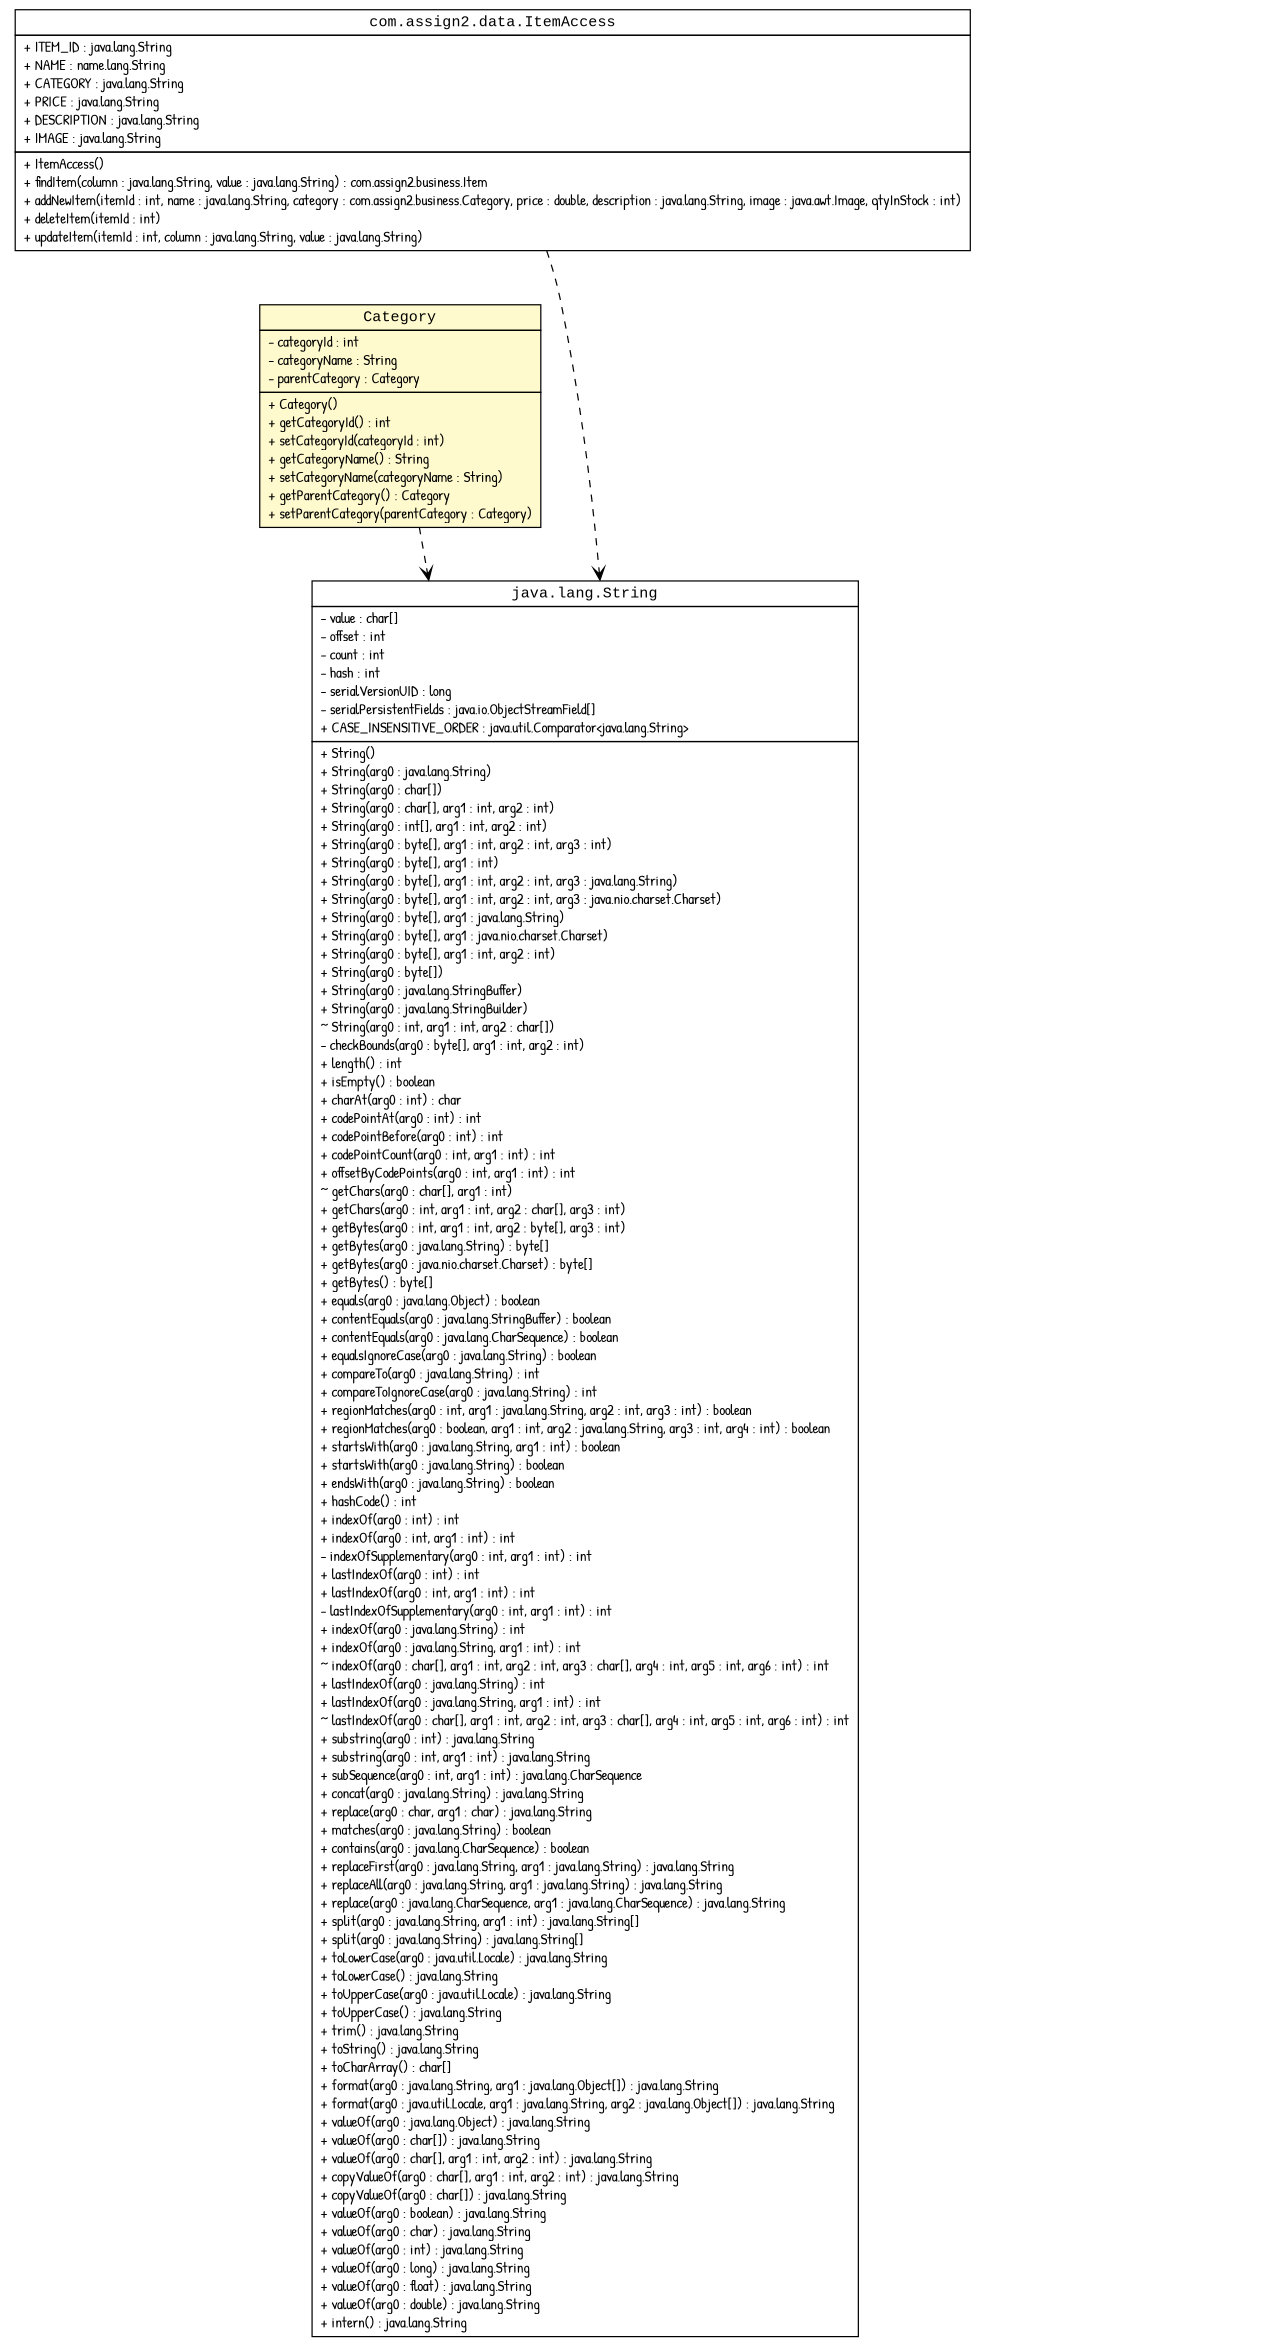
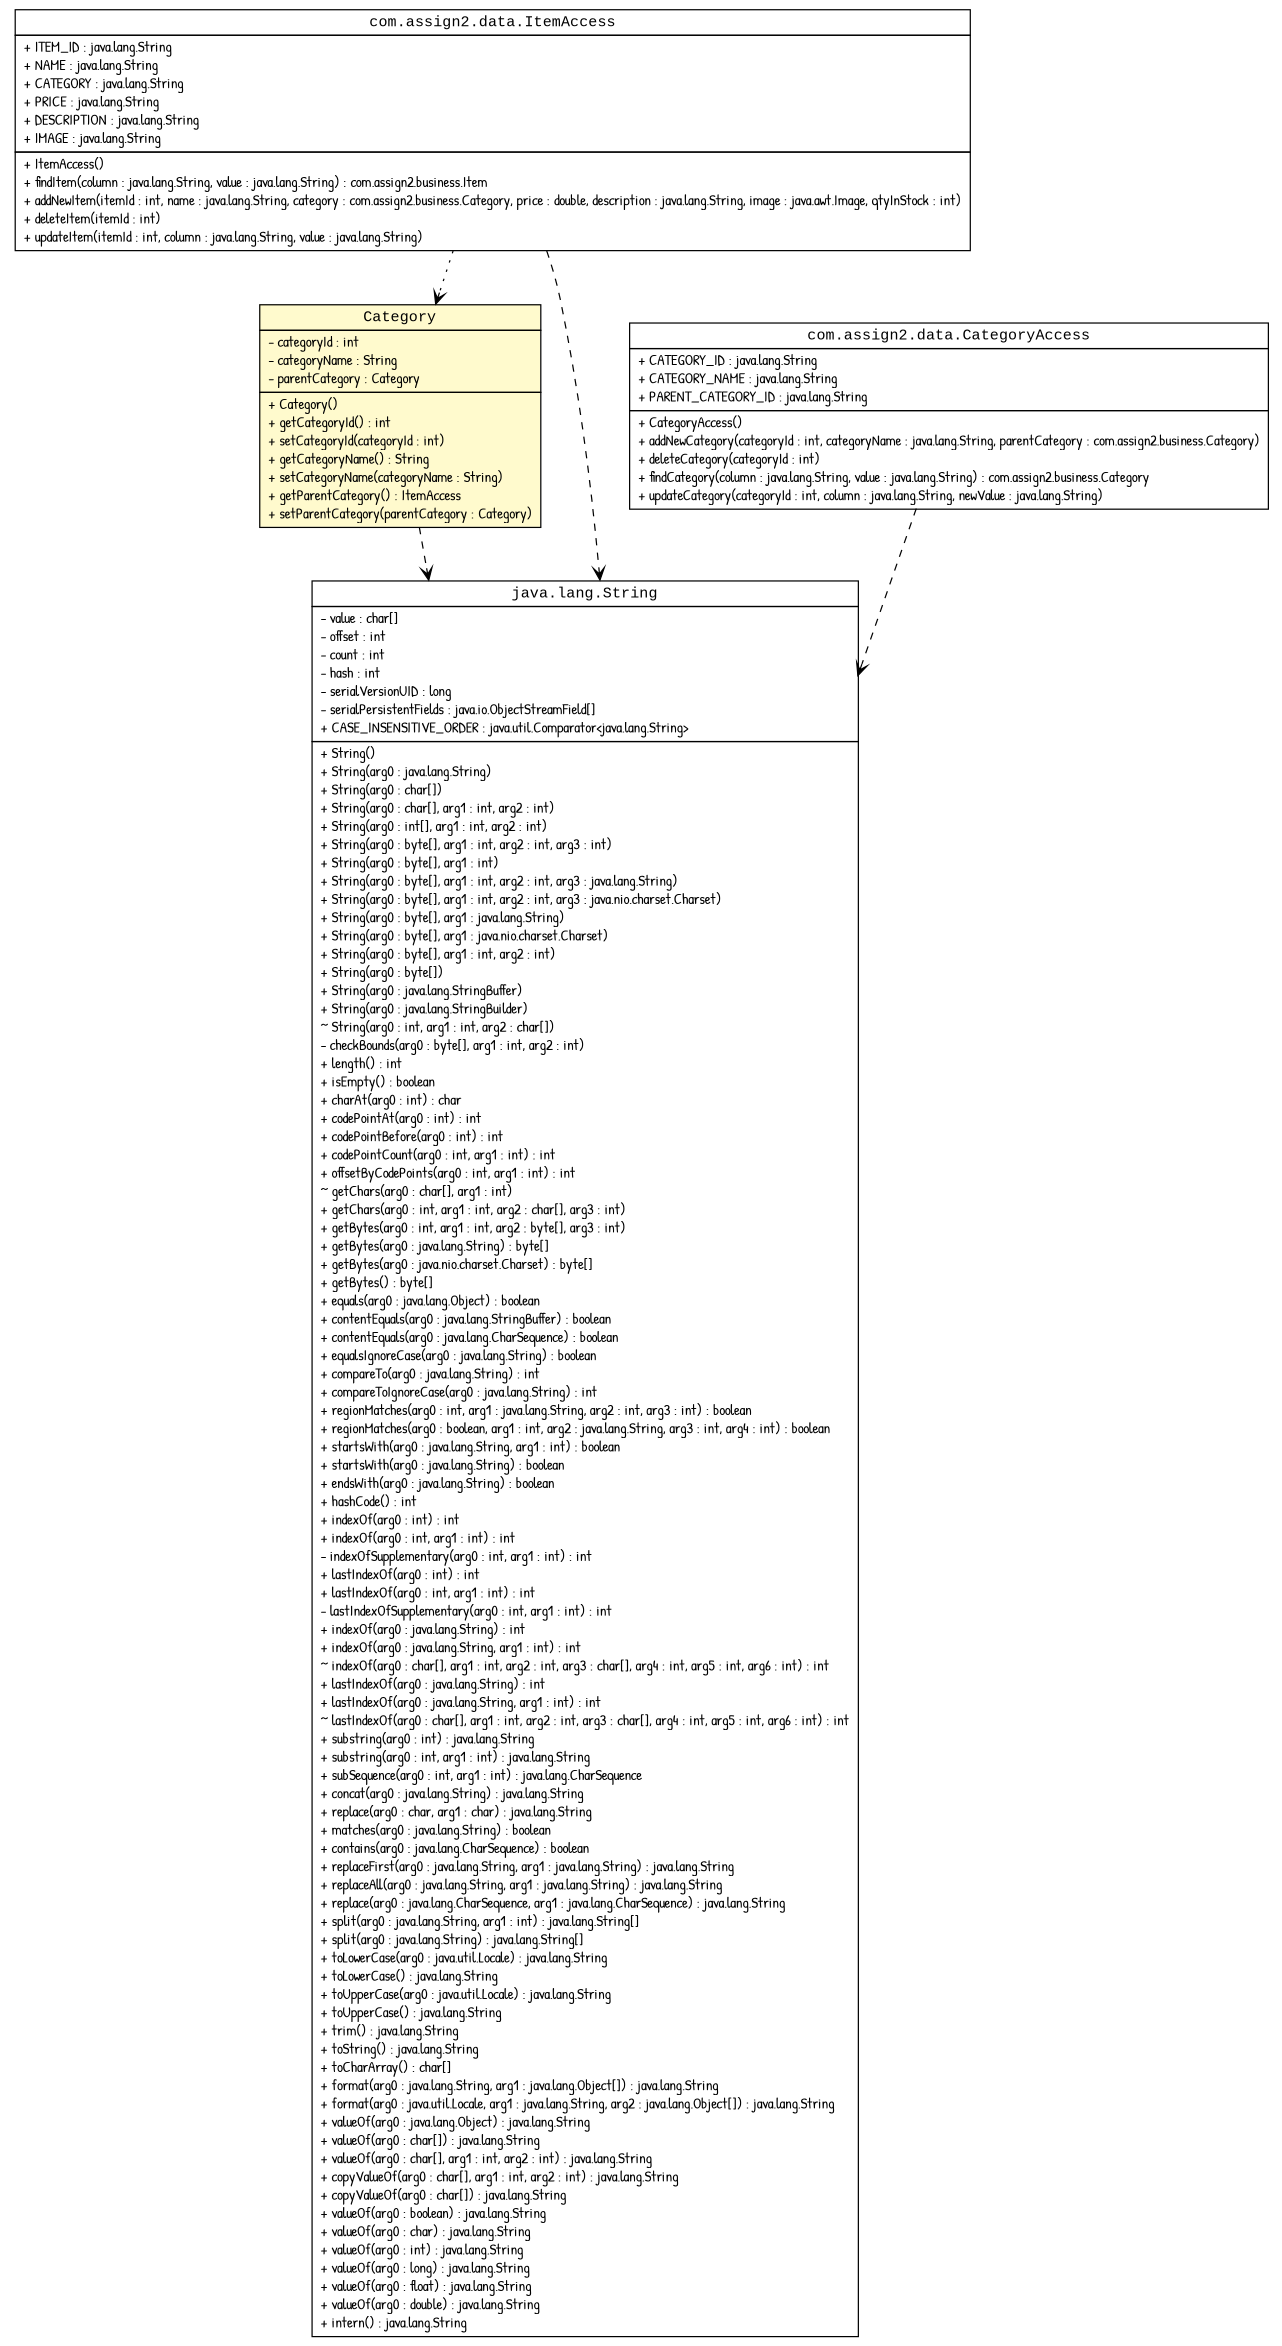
(95, 66) -> (91, 66)
none -> (446, 272)
none -> (948, 415)
(360, 496) -> (365, 496)
